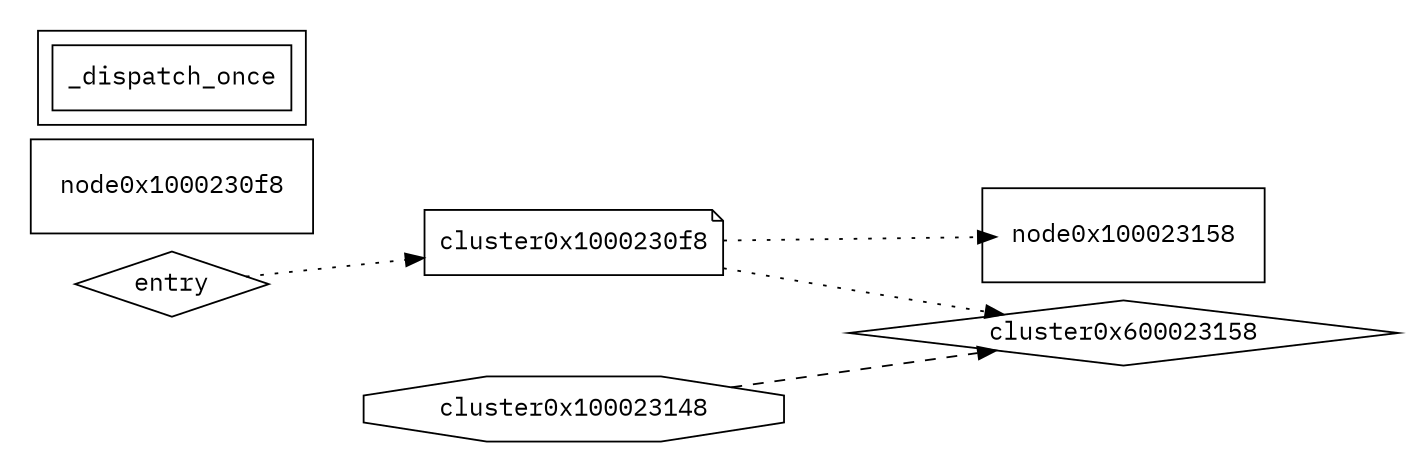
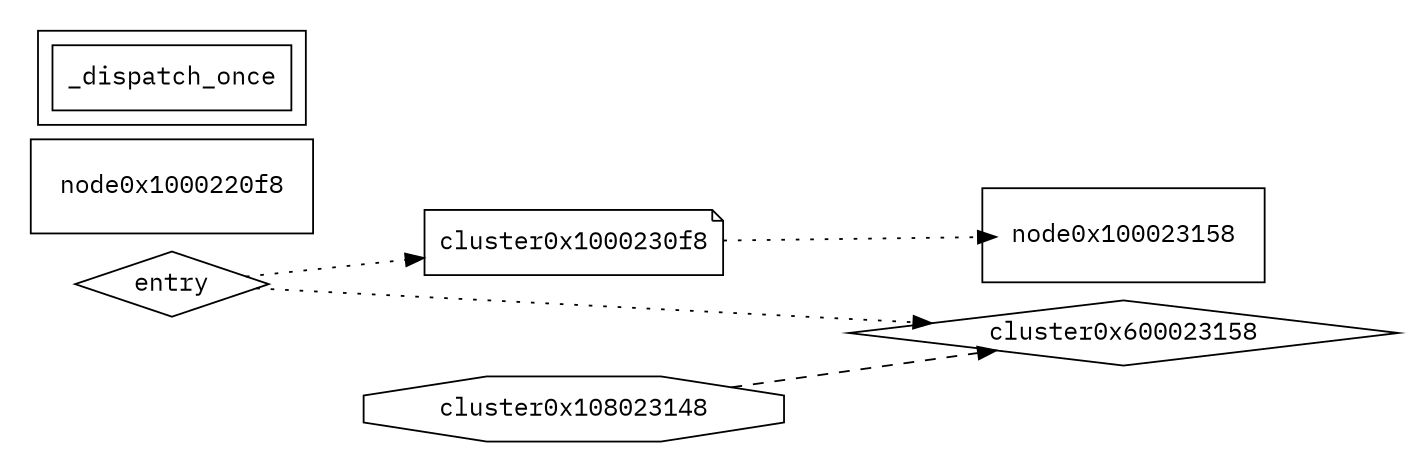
(172, 186) -> (172, 186)
(854, 290) -> (585, 305)
(574, 409) -> (574, 409)
